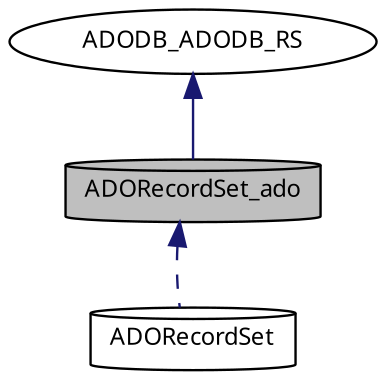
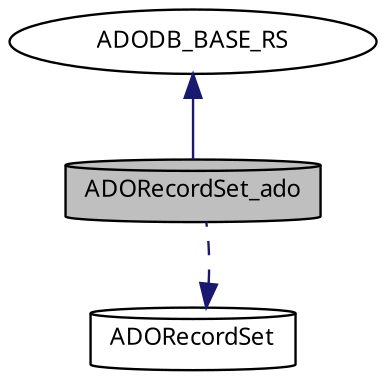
(193, 42) -> (193, 42)
(177, 277) -> (209, 253)
